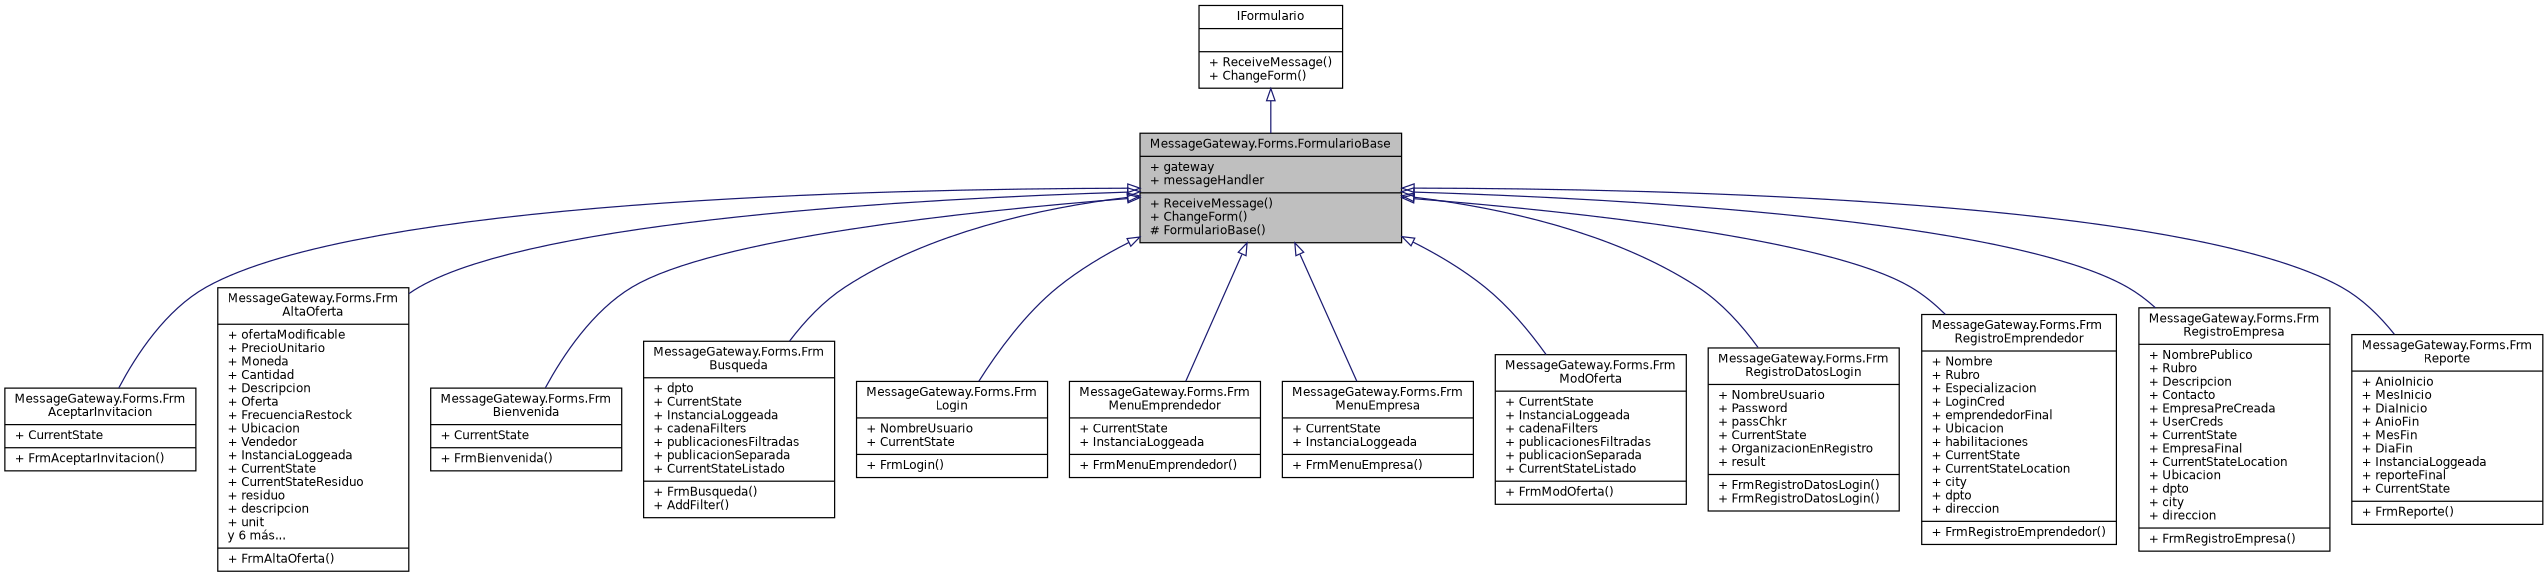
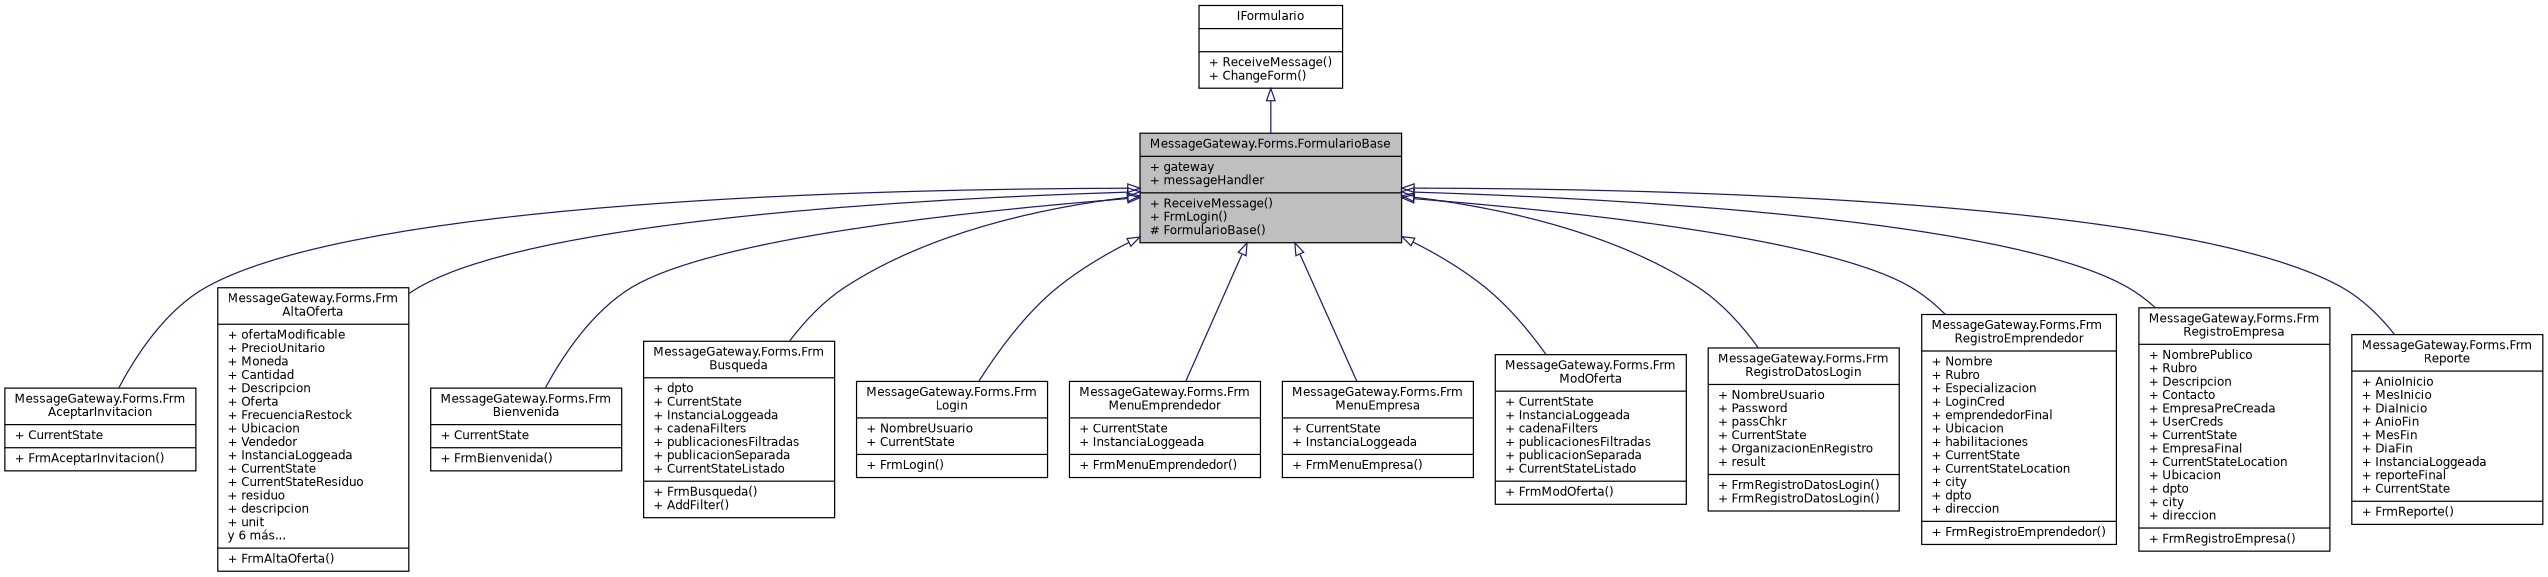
(1199, 217) -> (1189, 217)
